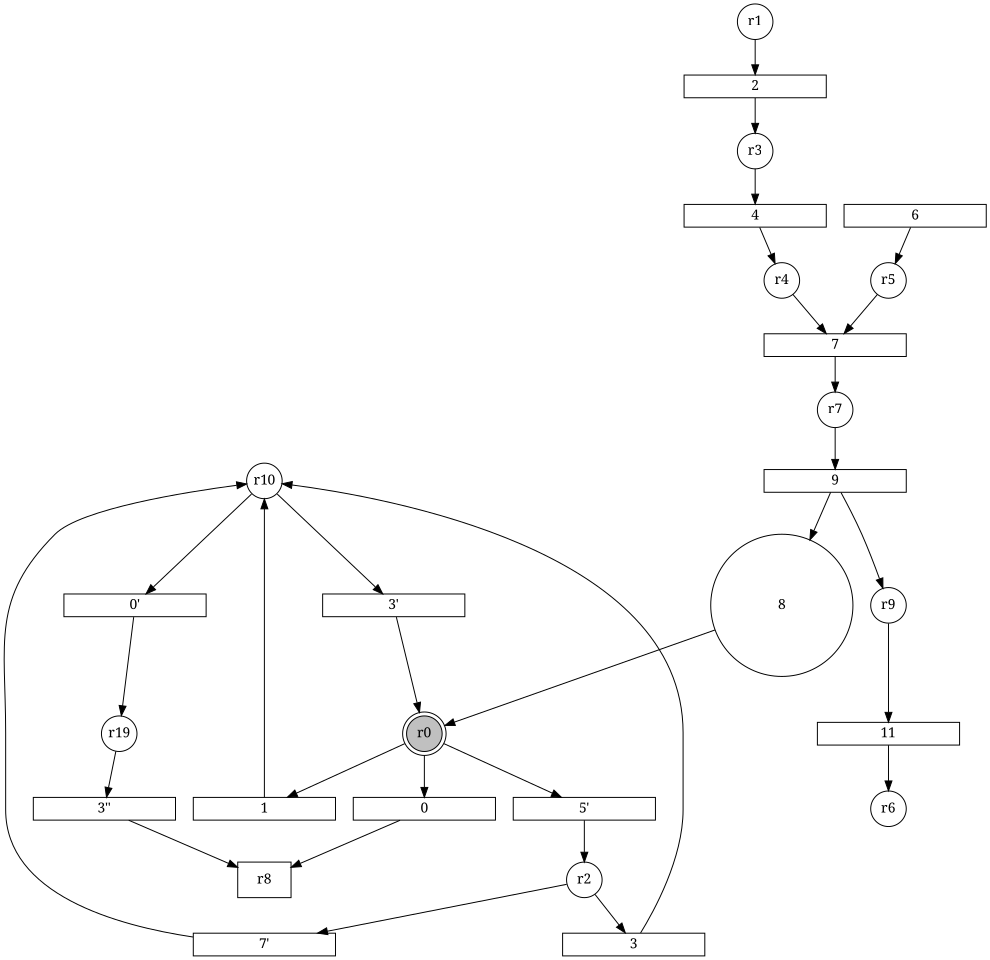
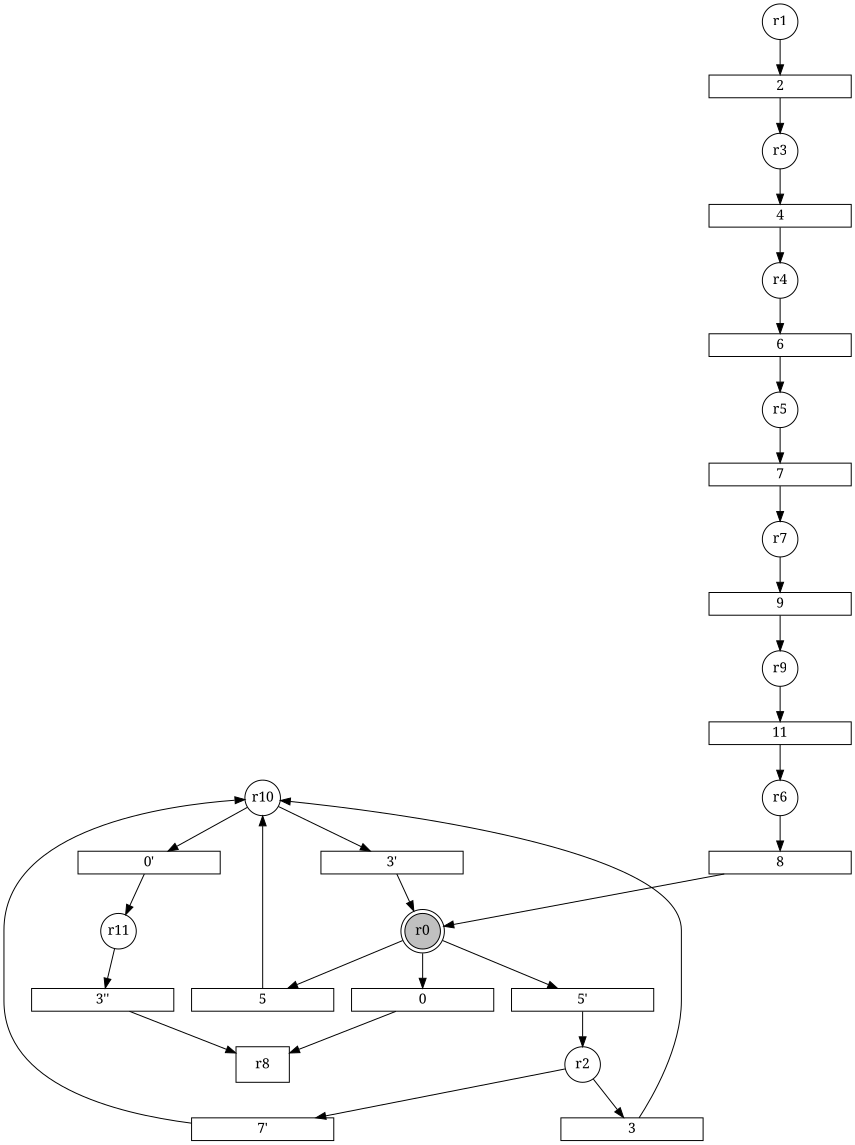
(806, 310) -> (780, 311)
(822, 511) -> (780, 828)
(782, 605) -> (780, 863)
(119, 734) -> (118, 931)
(264, 809) -> (263, 1000)
